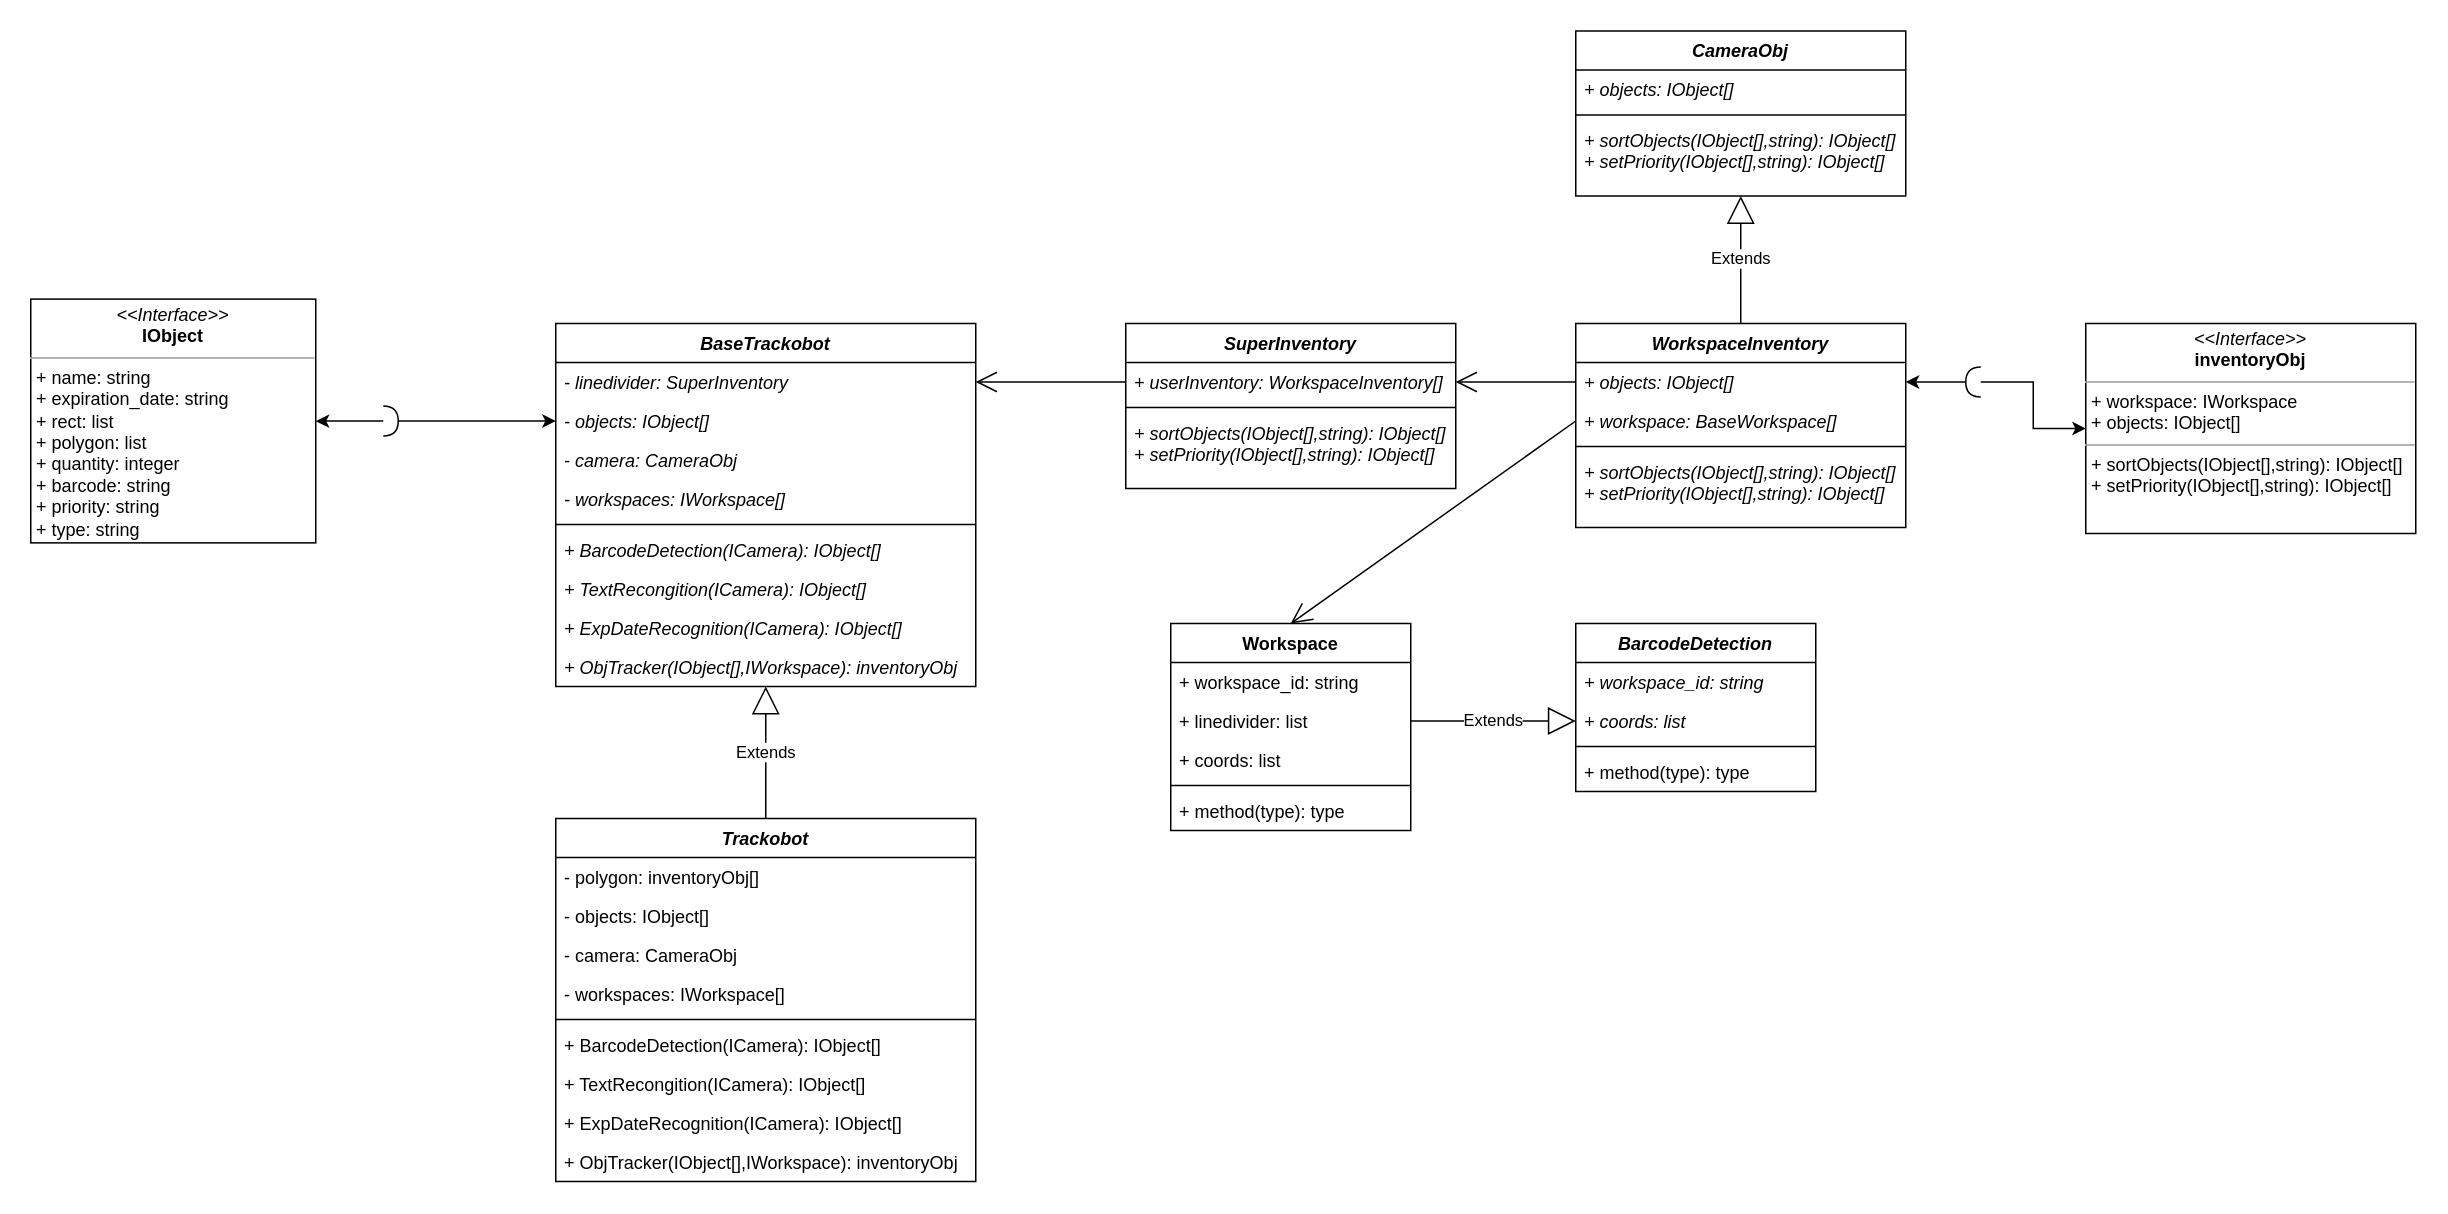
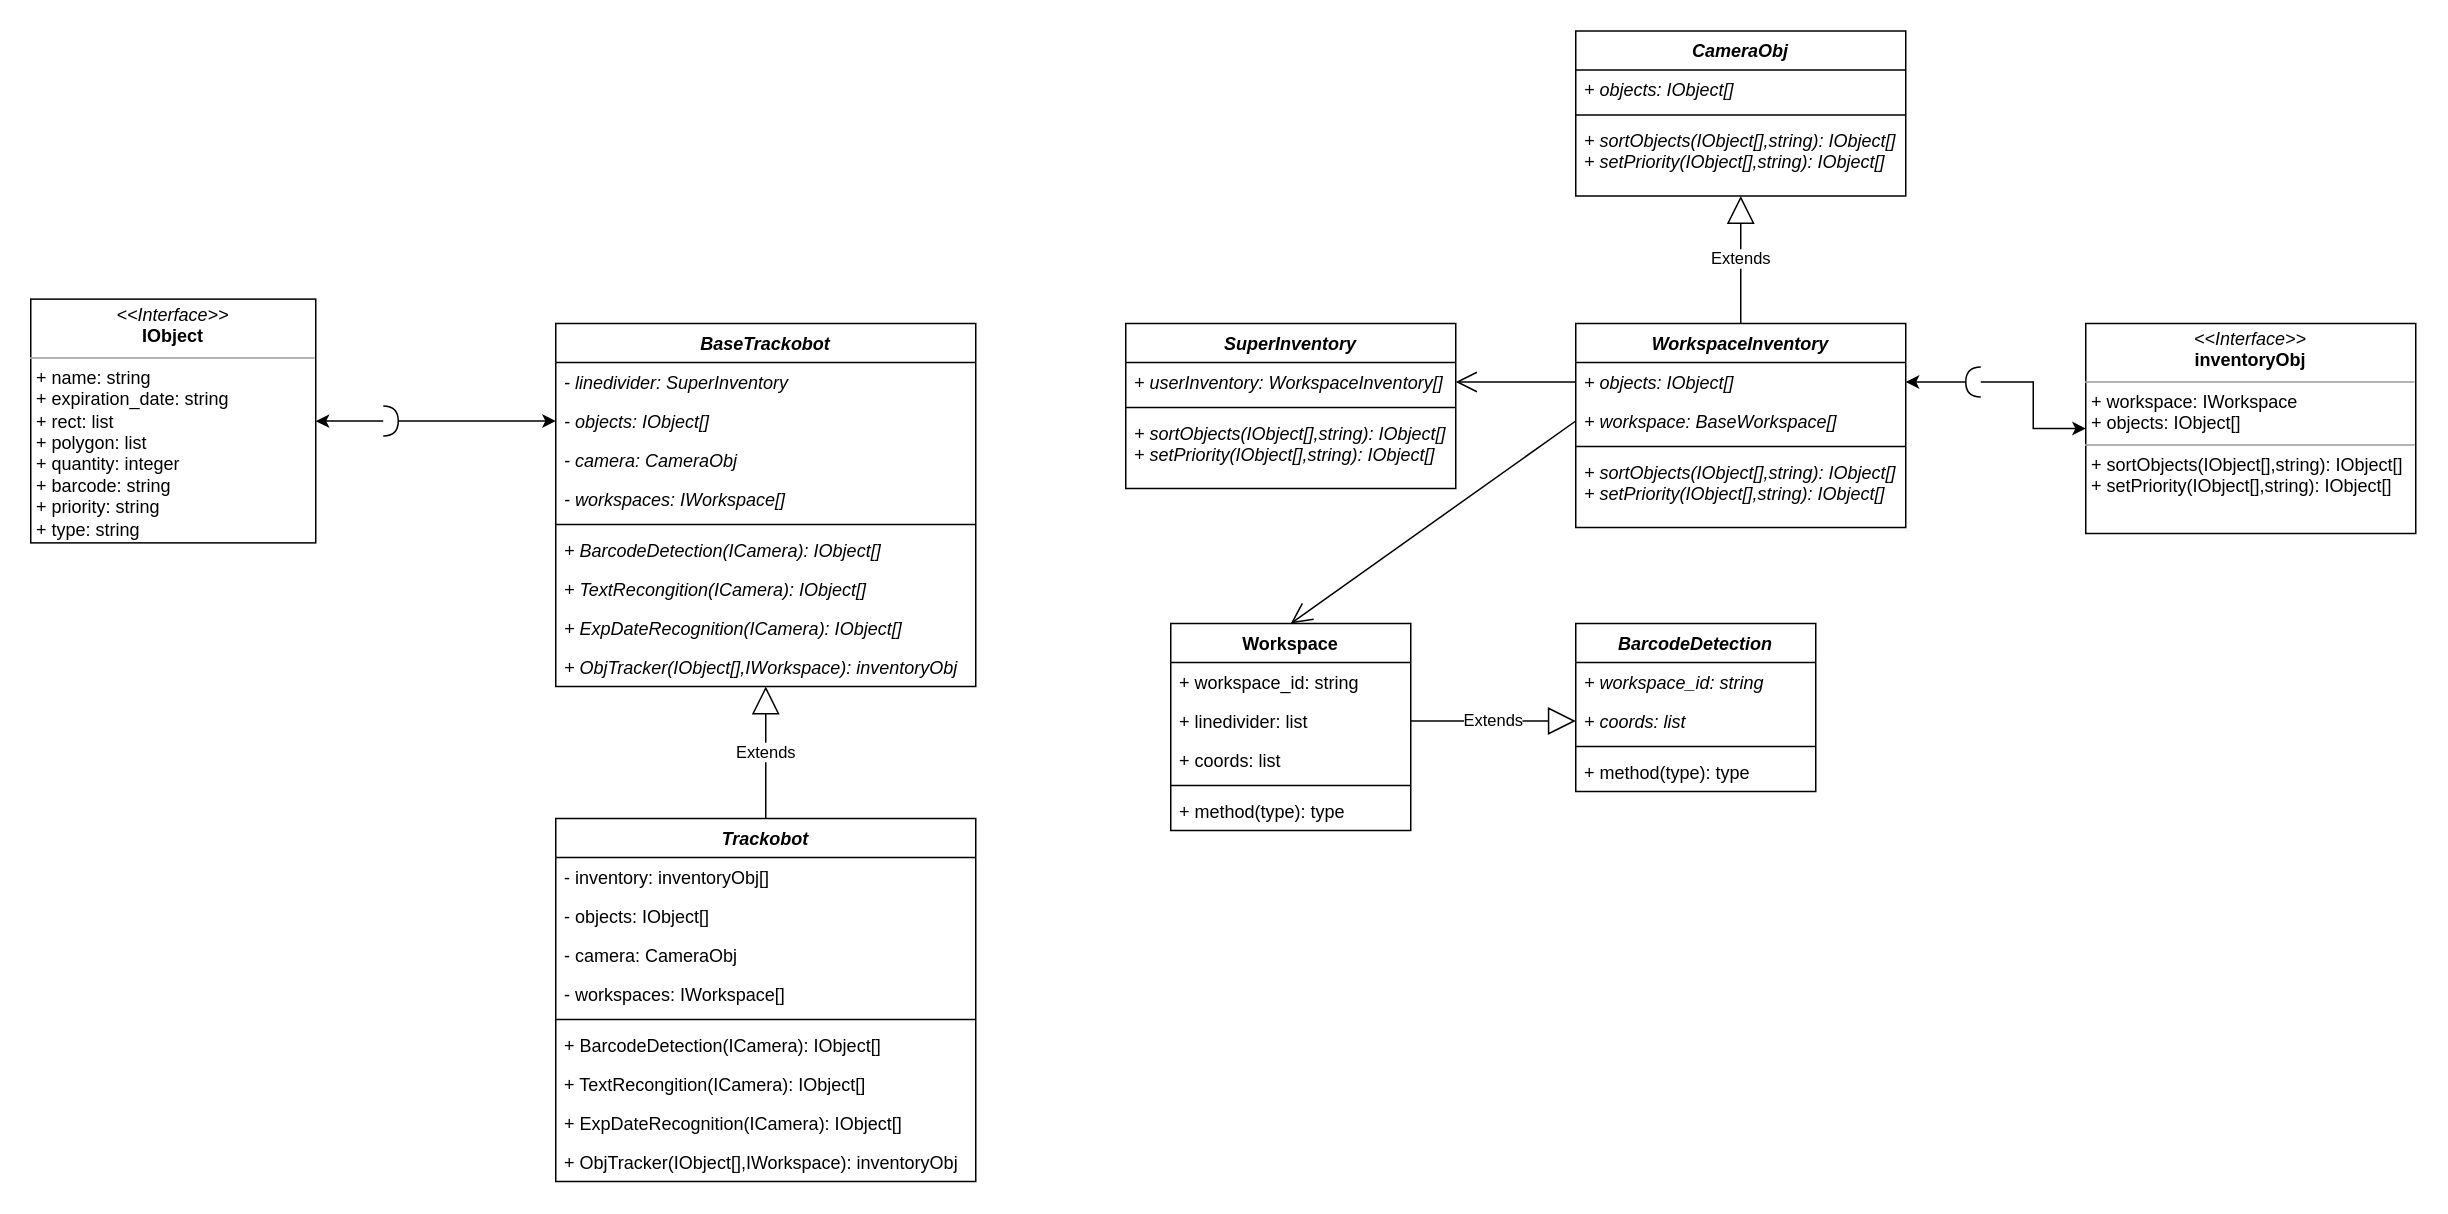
(1051, 382) -> none
(678, 878) -> (688, 878)
